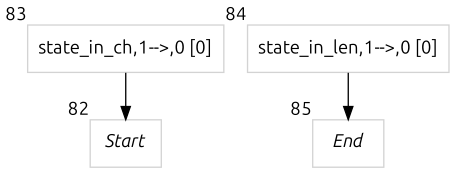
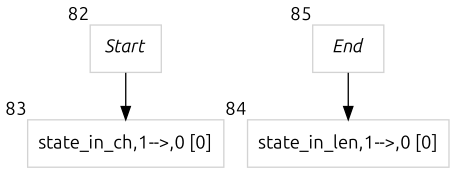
(126, 90) -> (126, 90)
(348, 90) -> (348, 90)
